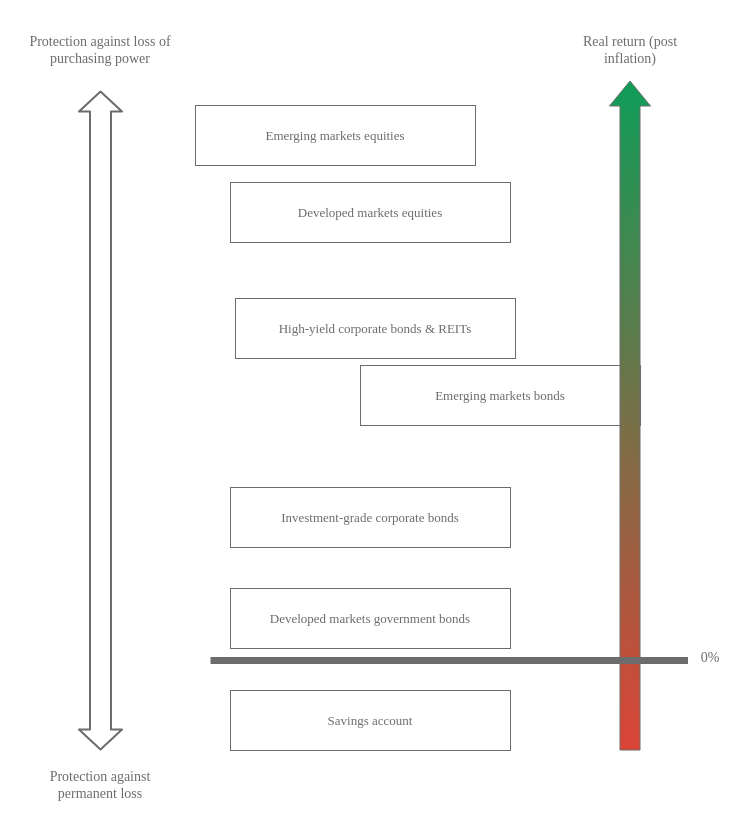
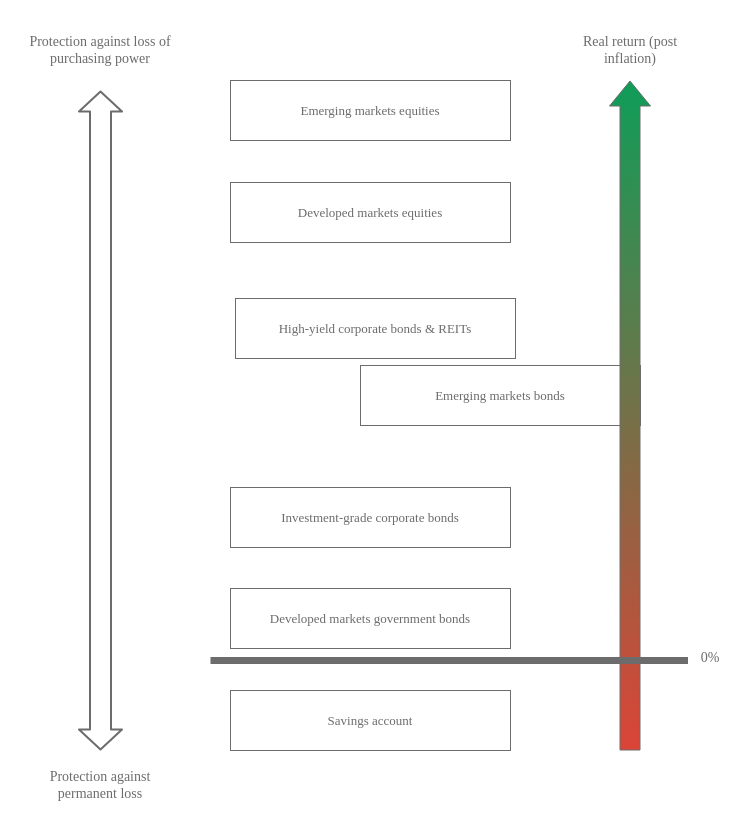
(336, 136) -> (371, 111)
